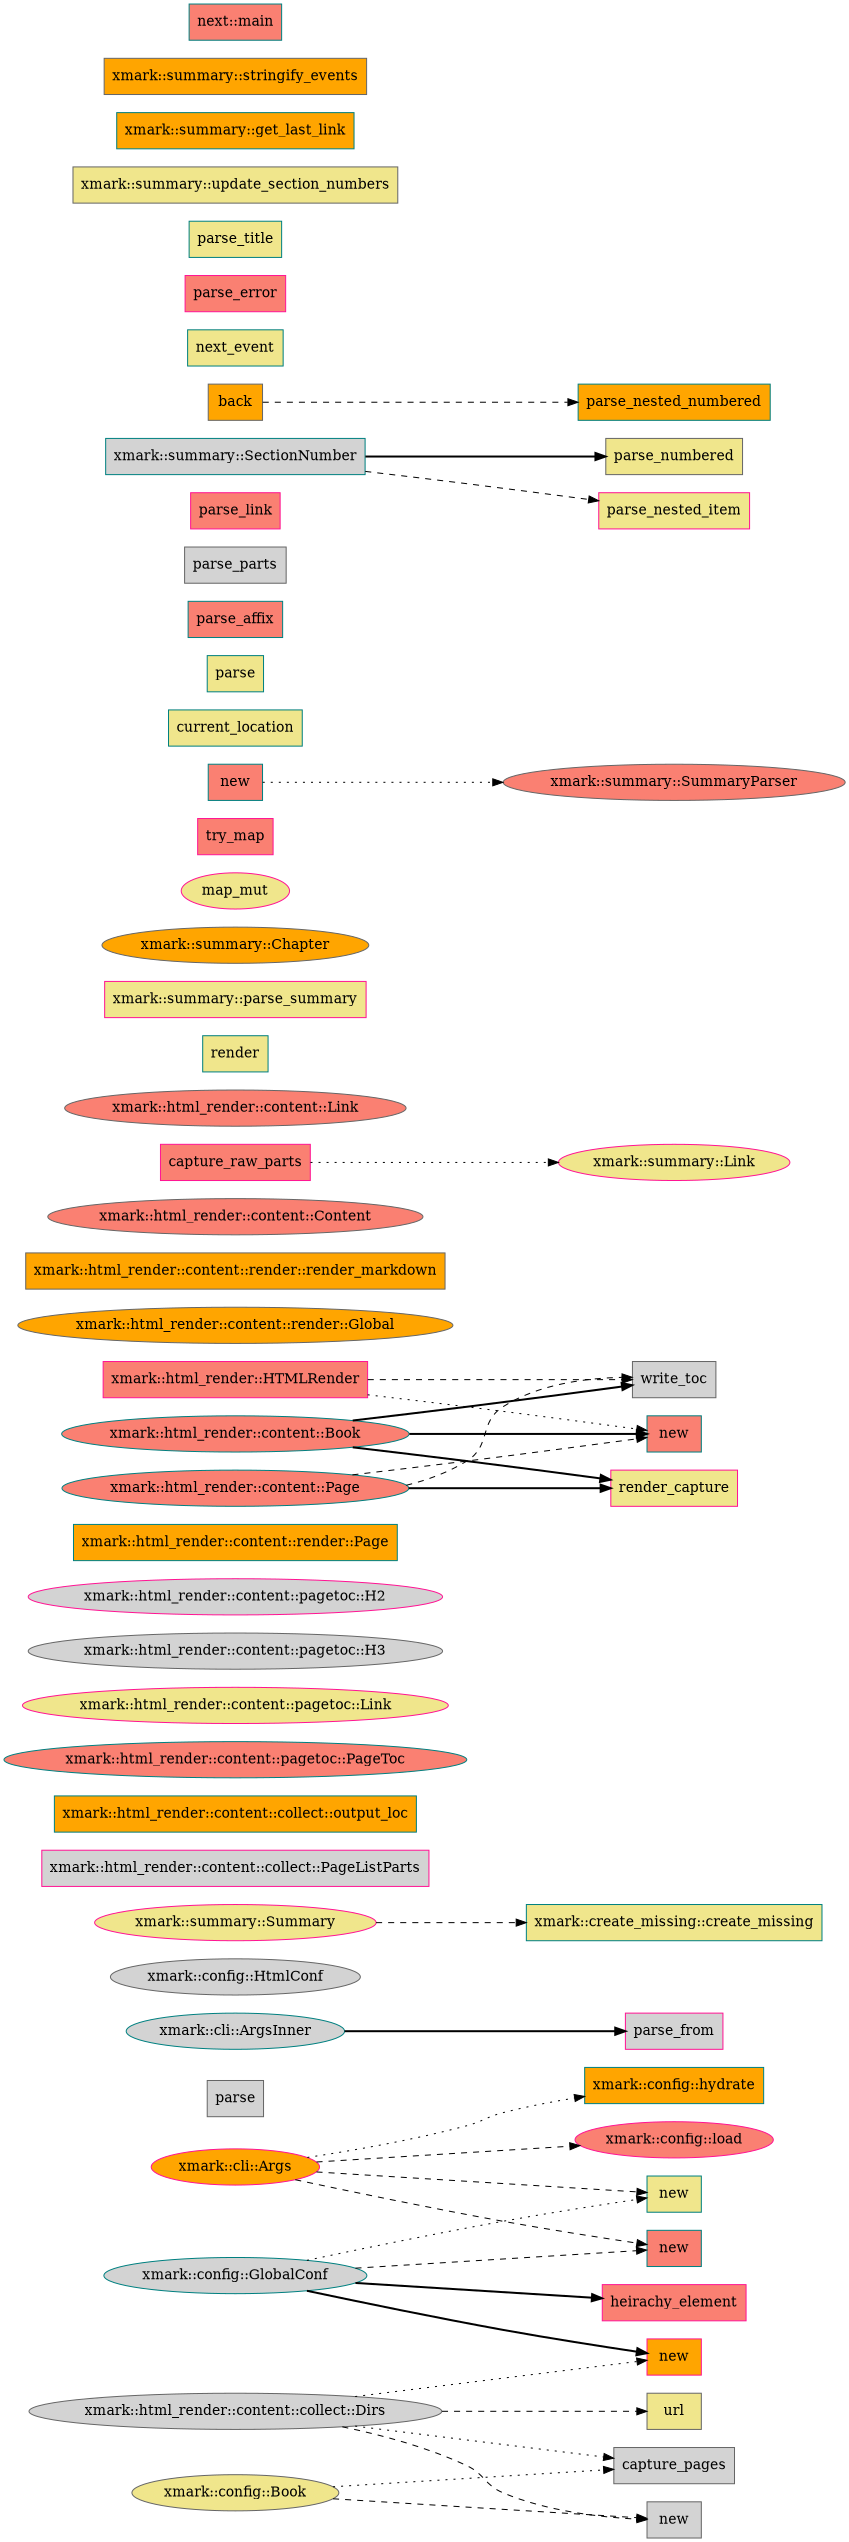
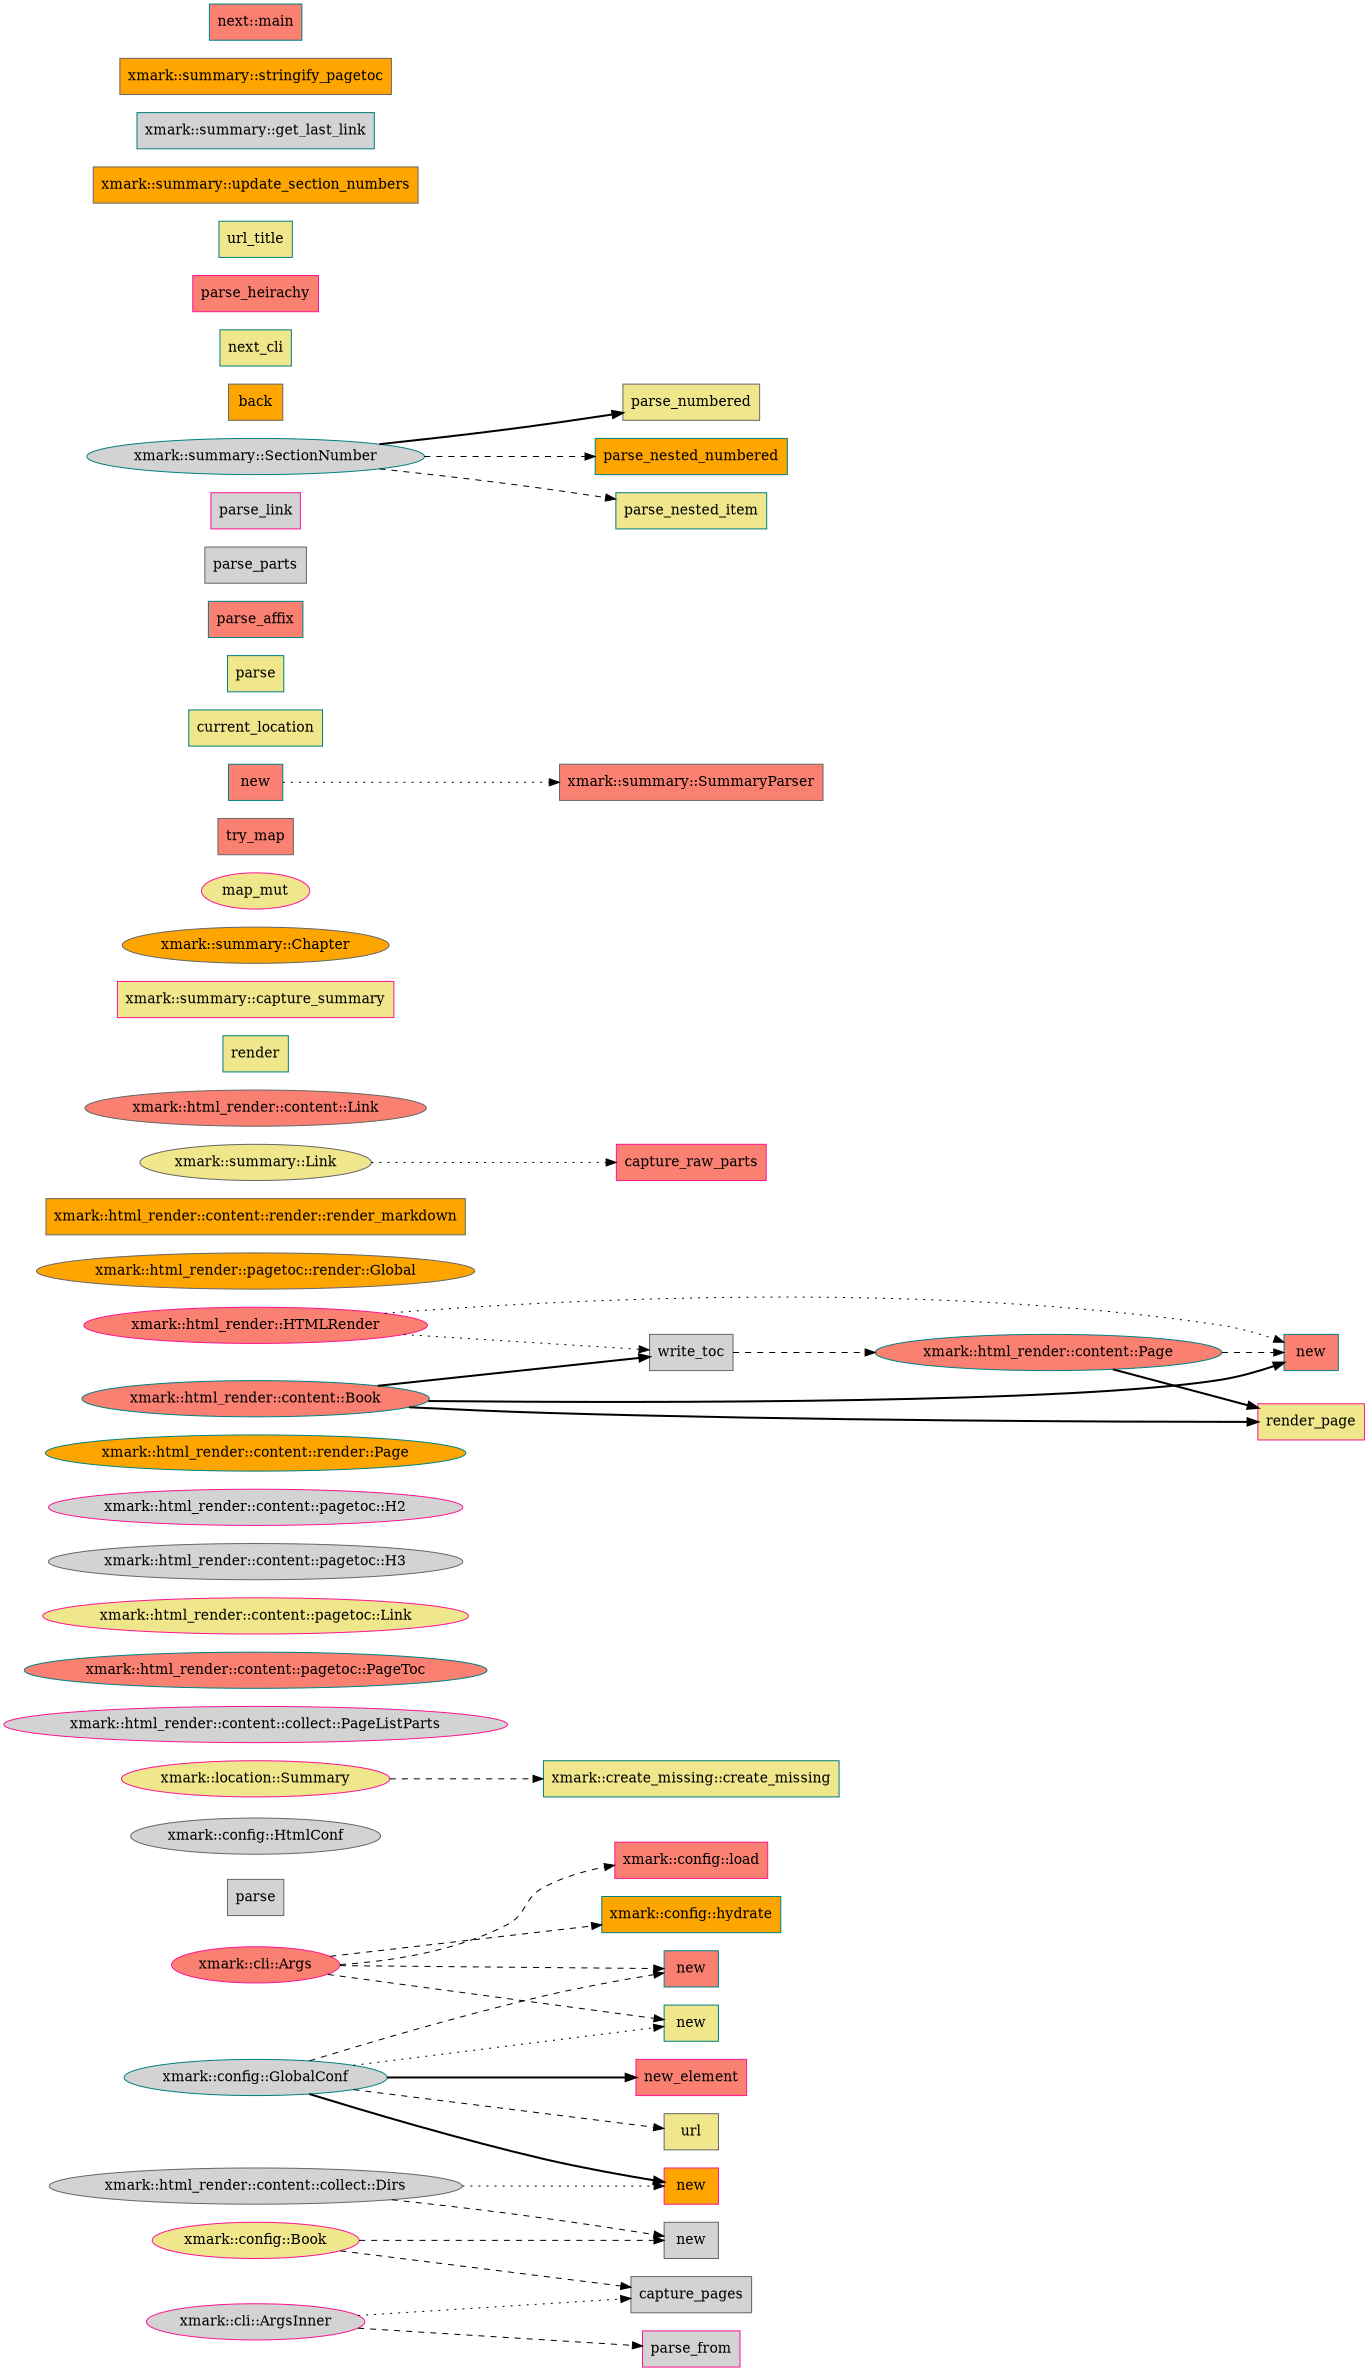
(235, 76) -> (256, 76)
(235, 131) -> (256, 131)
(235, 185) -> (256, 185)
(235, 239) -> (256, 239)
(235, 294) -> (256, 294)
(235, 348) -> (256, 348)
(415, 402) -> (505, 457)
(235, 457) -> (256, 457)
(235, 511) -> (256, 511)
(674, 511) -> (691, 511)
(674, 782) -> (691, 782)
(235, 837) -> (256, 837)
(235, 1000) -> (256, 1000)
(429, 1162) -> (489, 1162)
(674, 1162) -> (256, 1162)
(235, 1217) -> none
(235, 1325) -> (256, 1271)
(235, 1380) -> (256, 1325)
(495, 1380) -> (521, 1342)
(491, 1419) -> (799, 1352)
(674, 1488) -> (1311, 1422)
(235, 1543) -> (256, 1453)
(235, 1814) -> none
(235, 1868) -> (256, 1725)
(235, 1923) -> (256, 1779)
(235, 2031) -> (256, 2322)
(480, 2031) -> (495, 2337)
(442, 2132) -> (435, 1944)
(674, 2140) -> (691, 1860)
(235, 2167) -> (256, 1965)
(674, 2303) -> (691, 2077)
(539, 2411) -> (503, 2108)
(479, 2442) -> (489, 2307)
(468, 2478) -> (481, 2268)
(235, 2493) -> (256, 2240)
